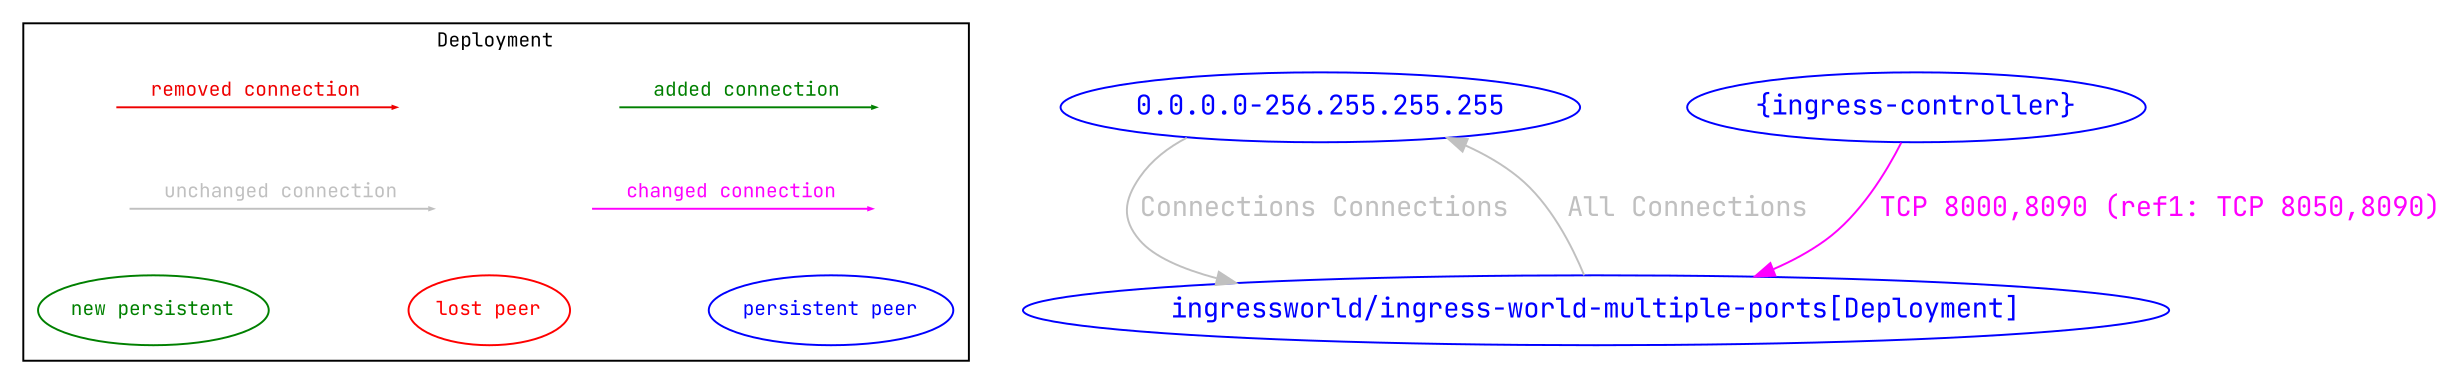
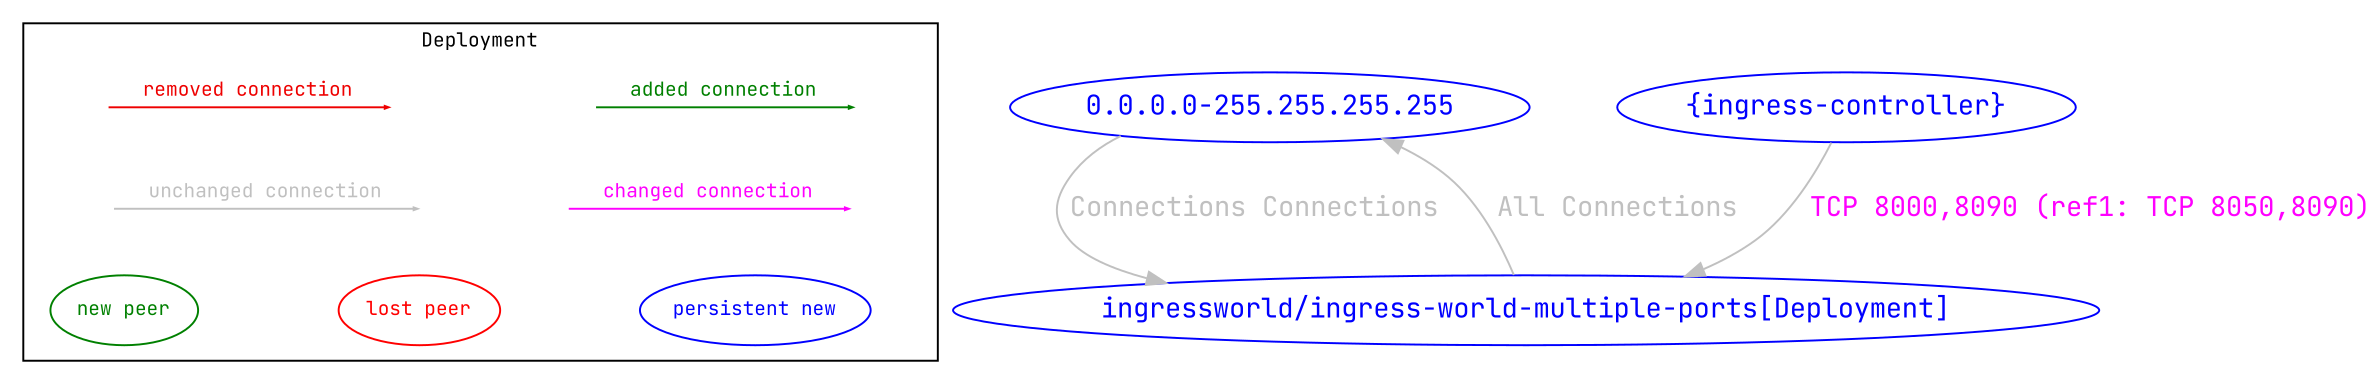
(1320, 107) -> (1270, 107)
(1850, 219) -> (1780, 219)
(153, 310) -> (124, 310)
(831, 310) -> (755, 310)
